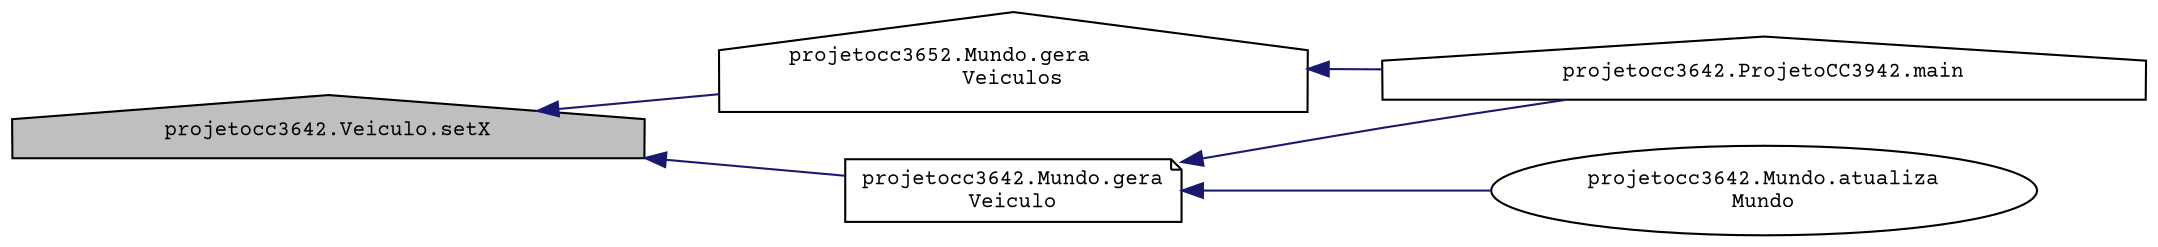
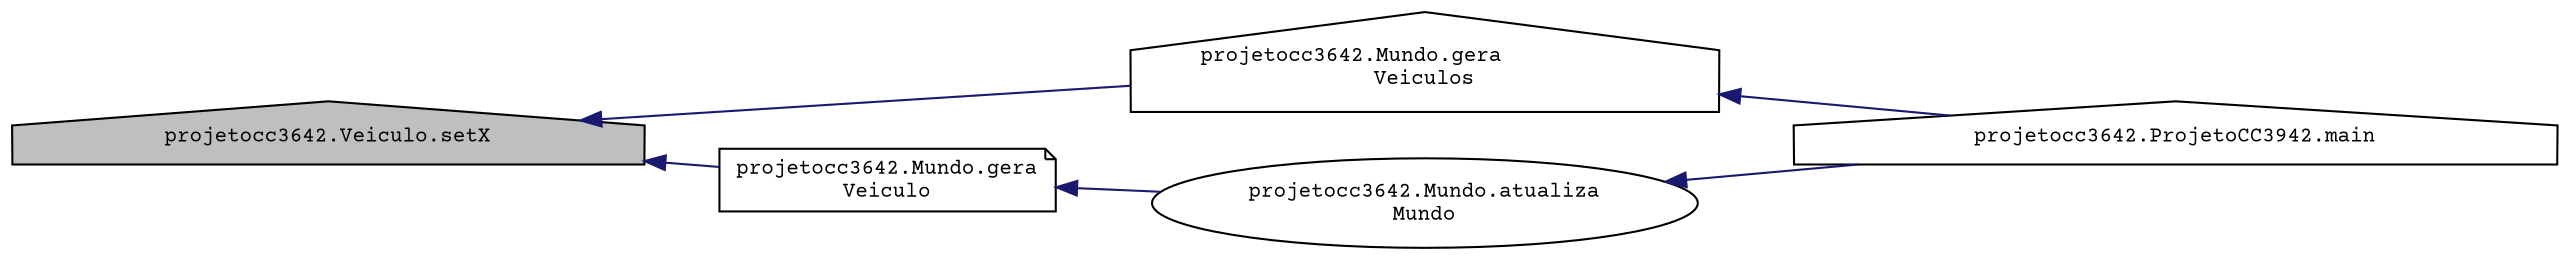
(1013, 67) -> (1425, 67)
(1384, 128) -> (1772, 172)
